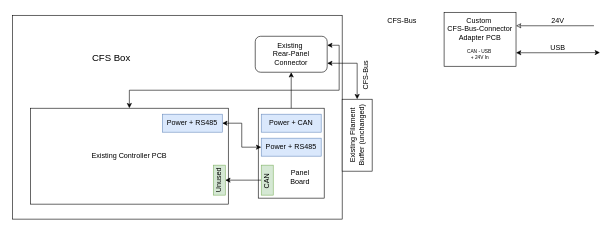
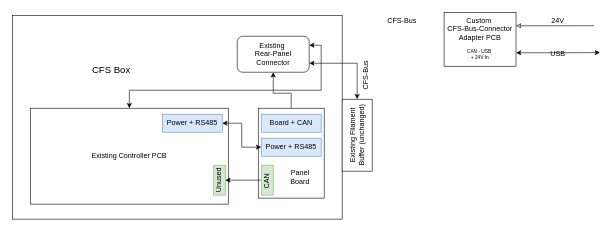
(558, 48) -> (558, 54)
(291, 54) -> (273, 54)
(111, 57) -> (111, 69)
(291, 123) -> (291, 123)
